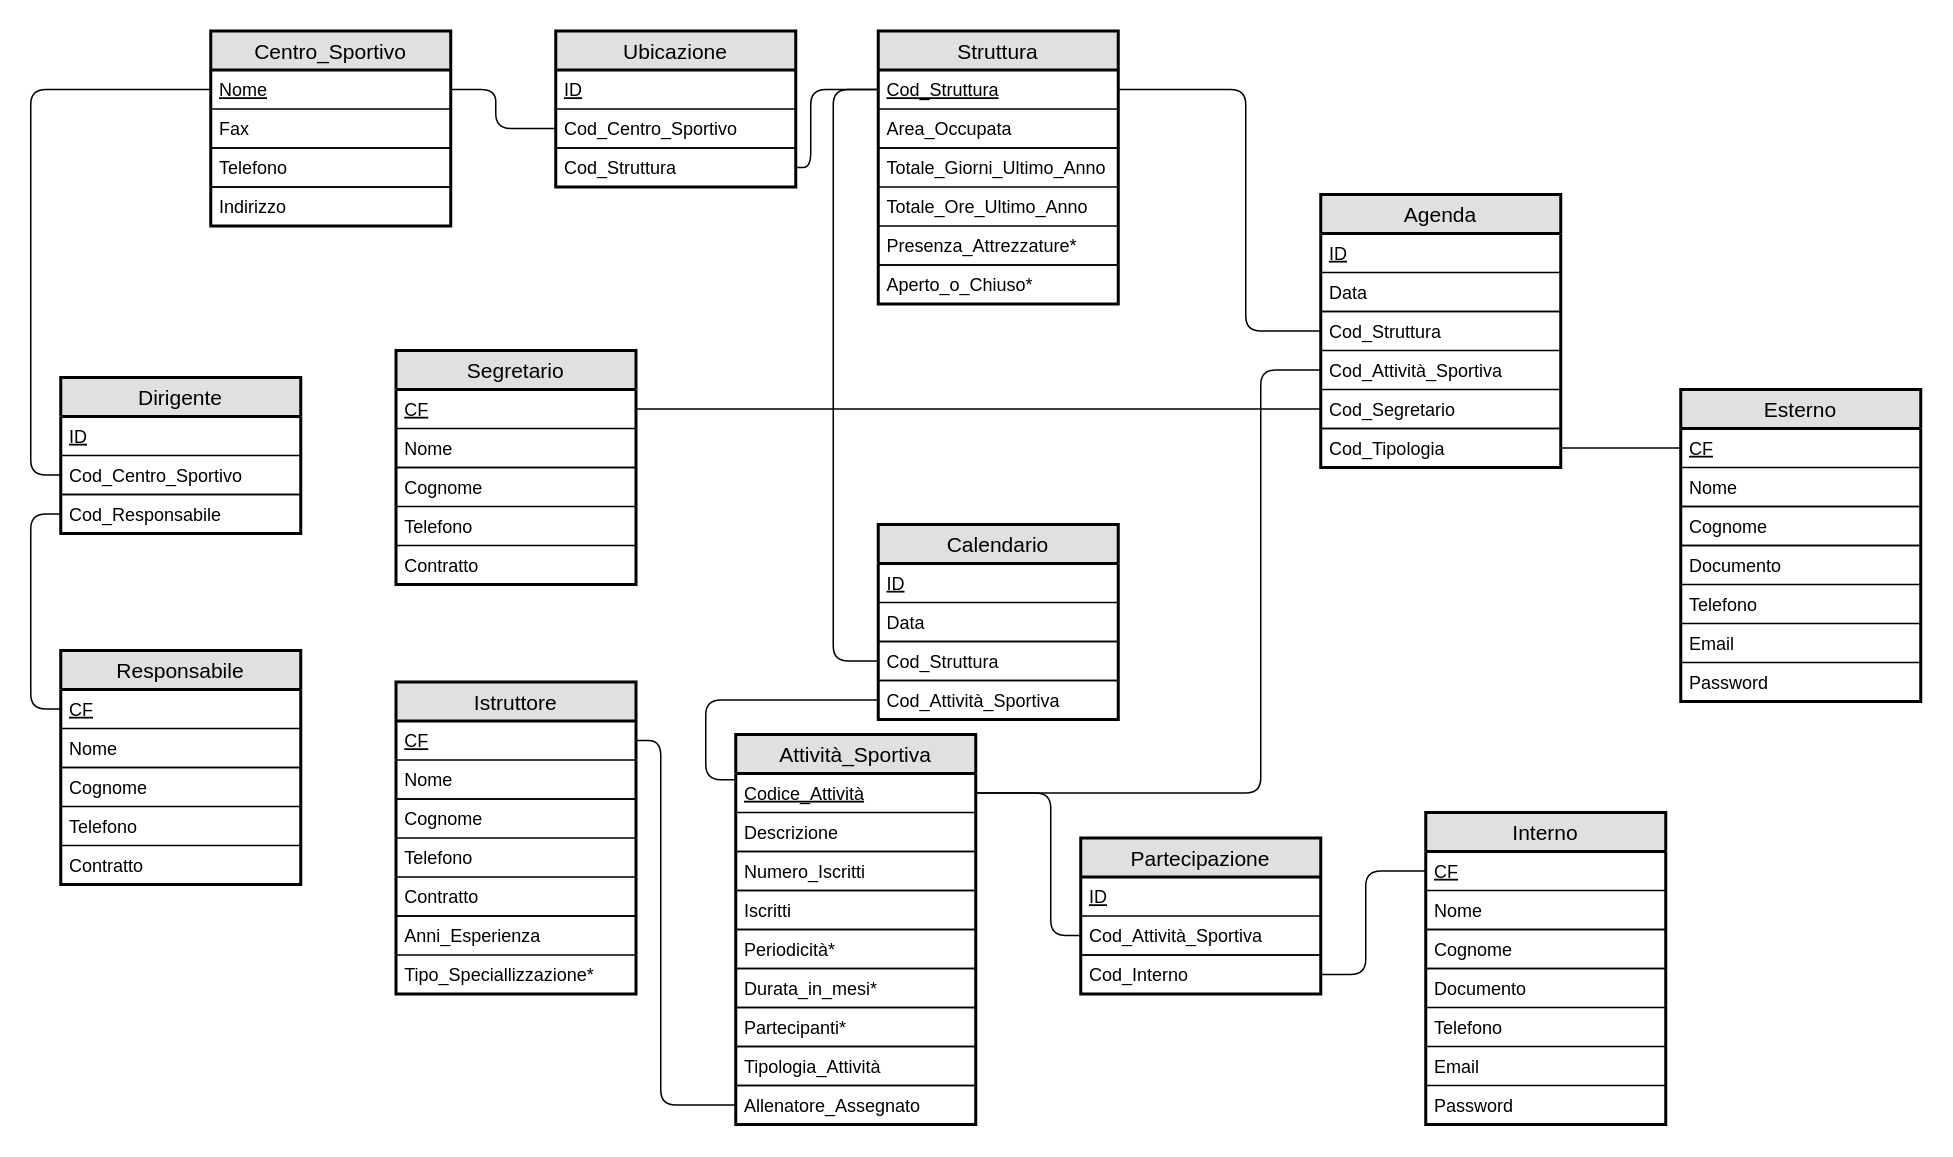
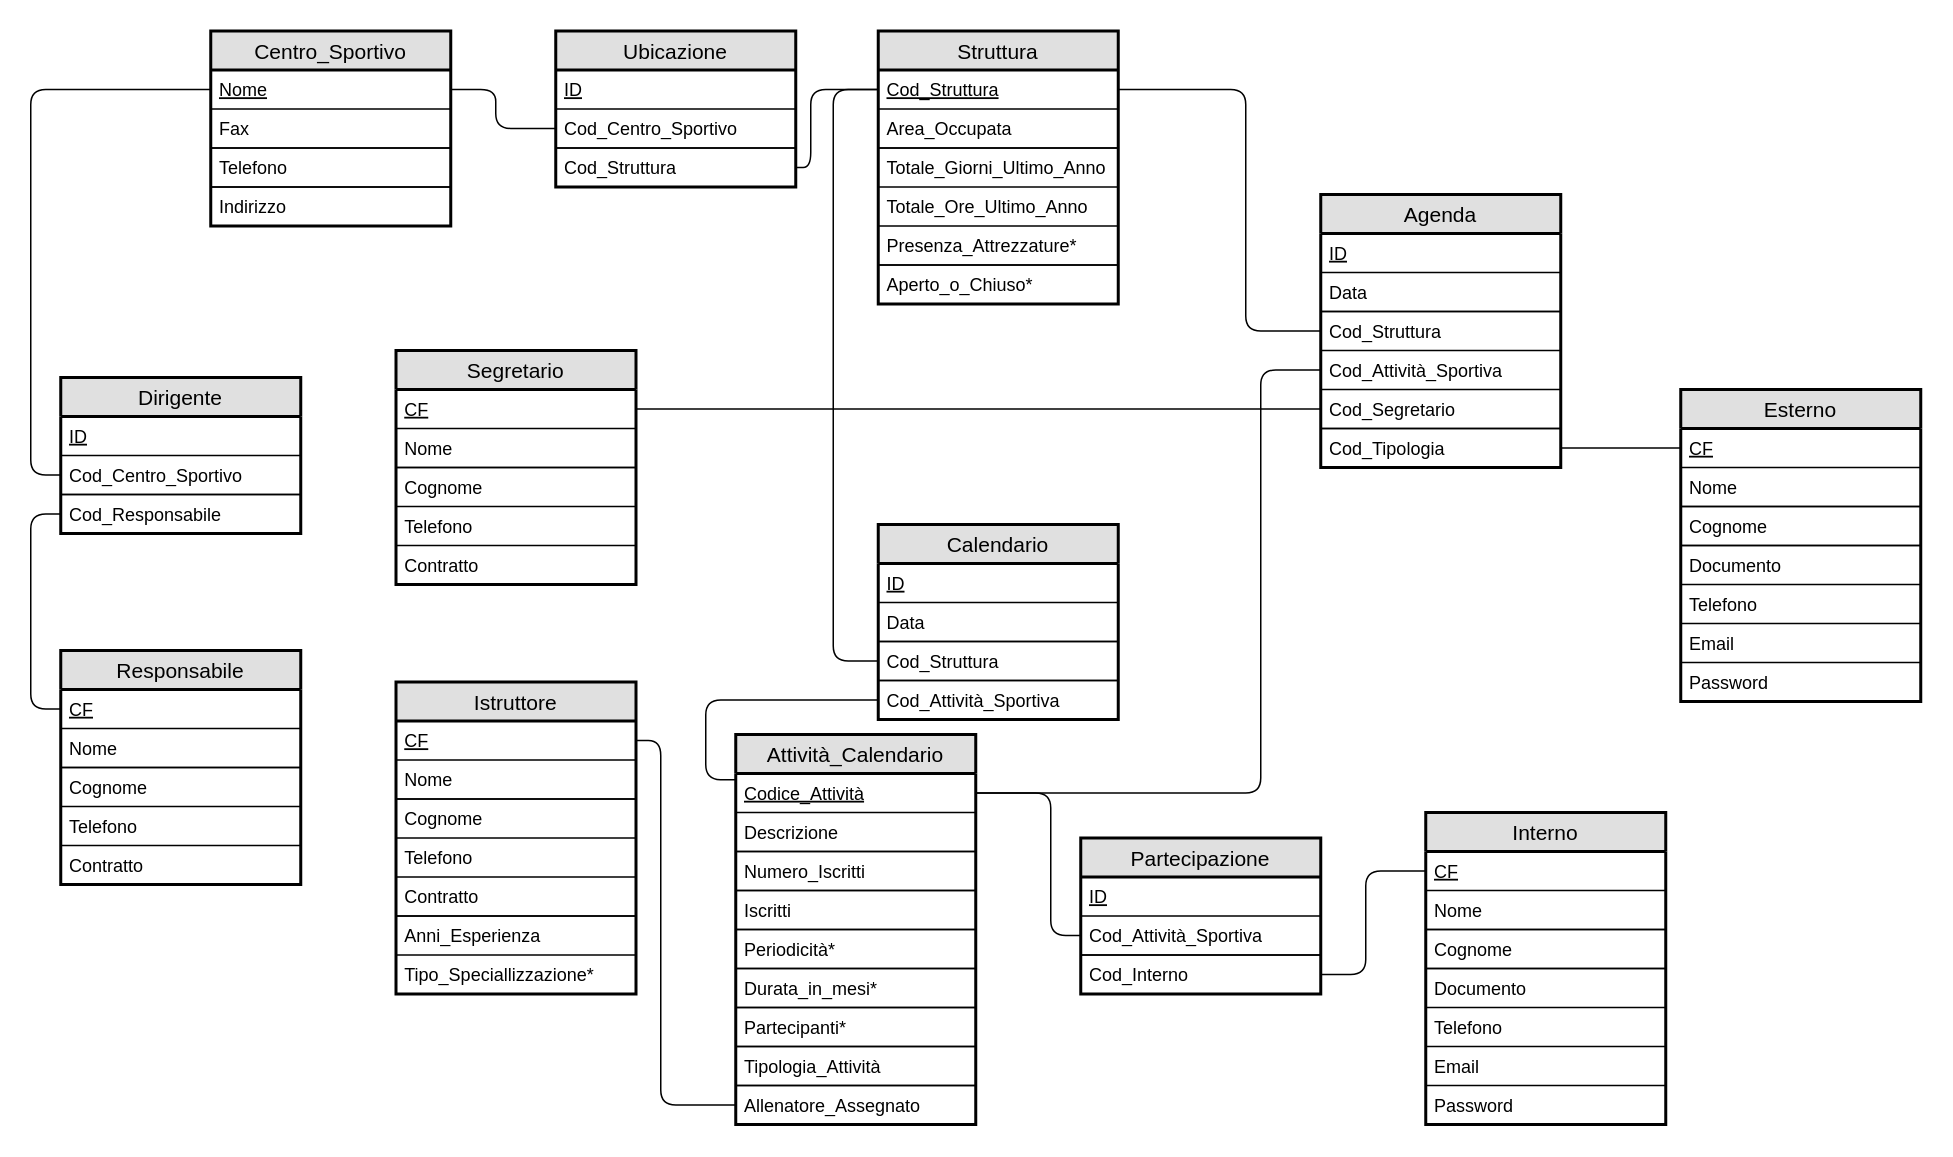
(855, 755) -> (855, 755)
